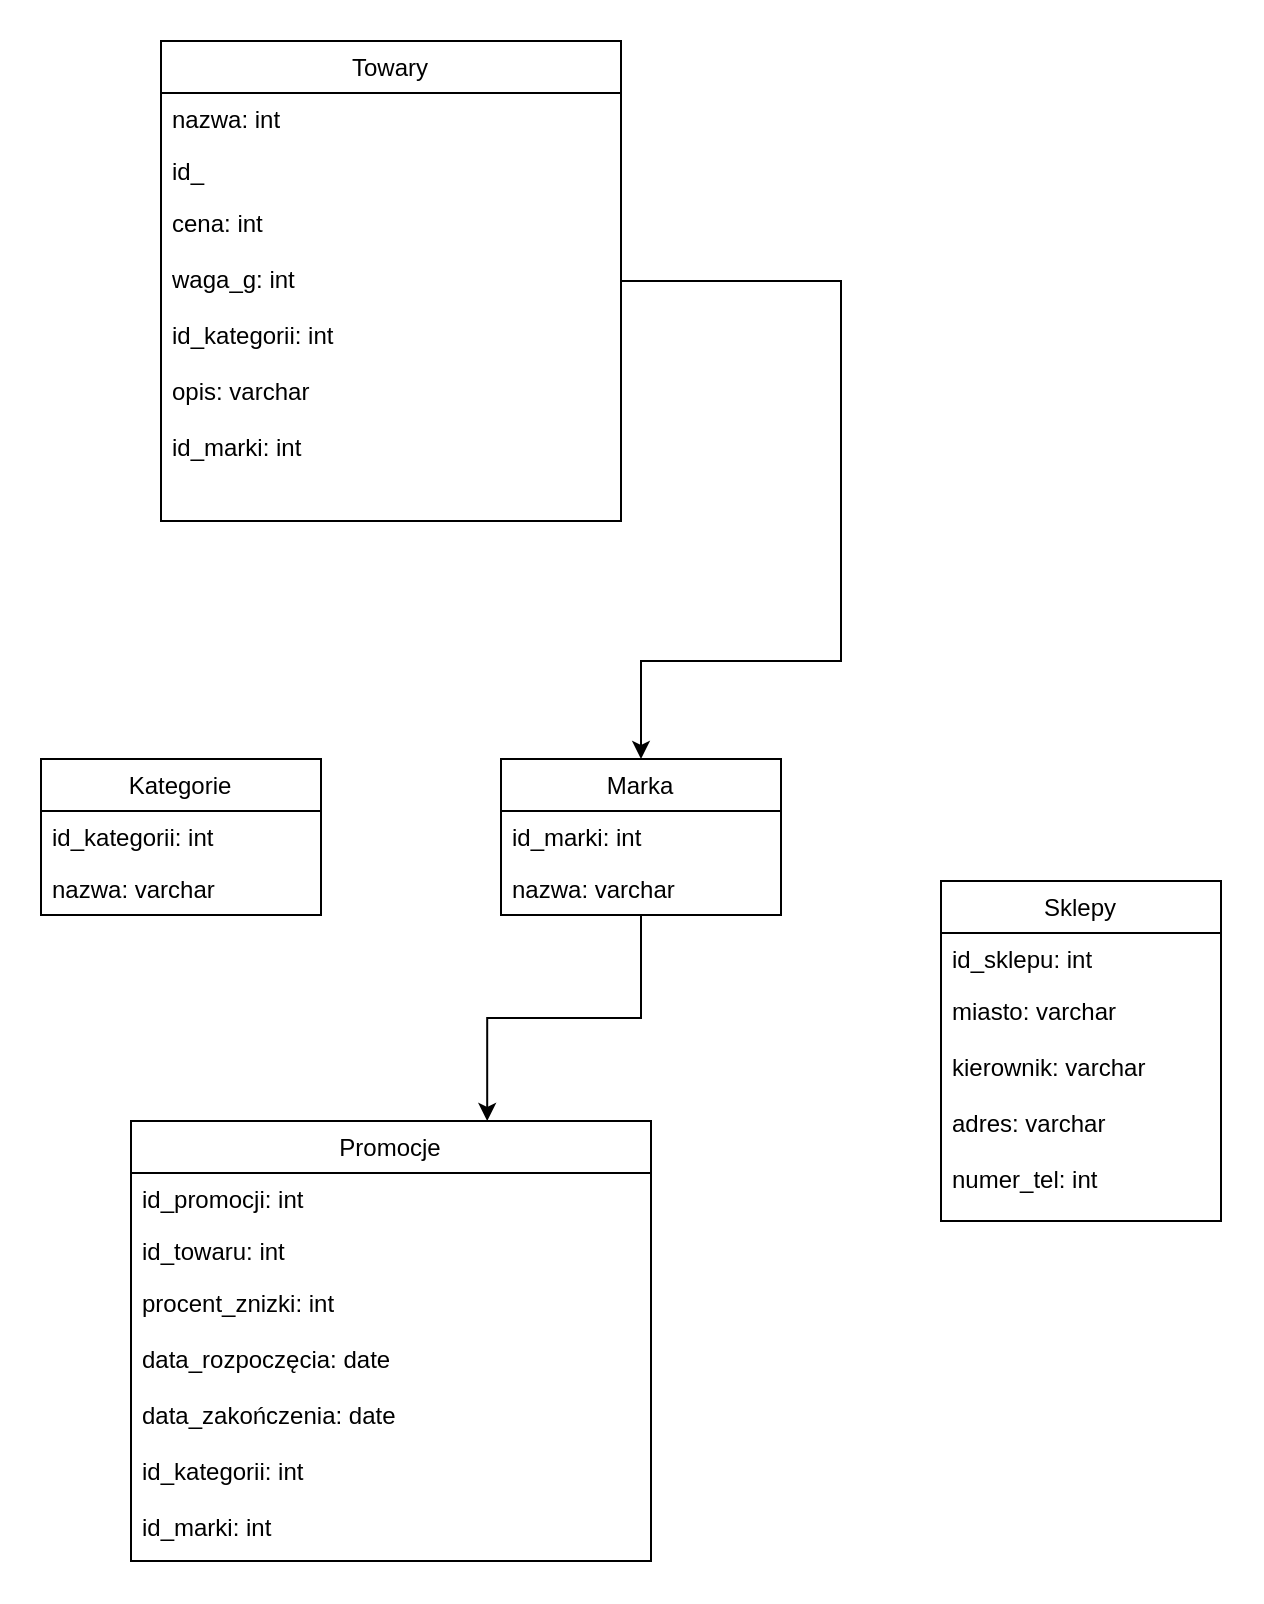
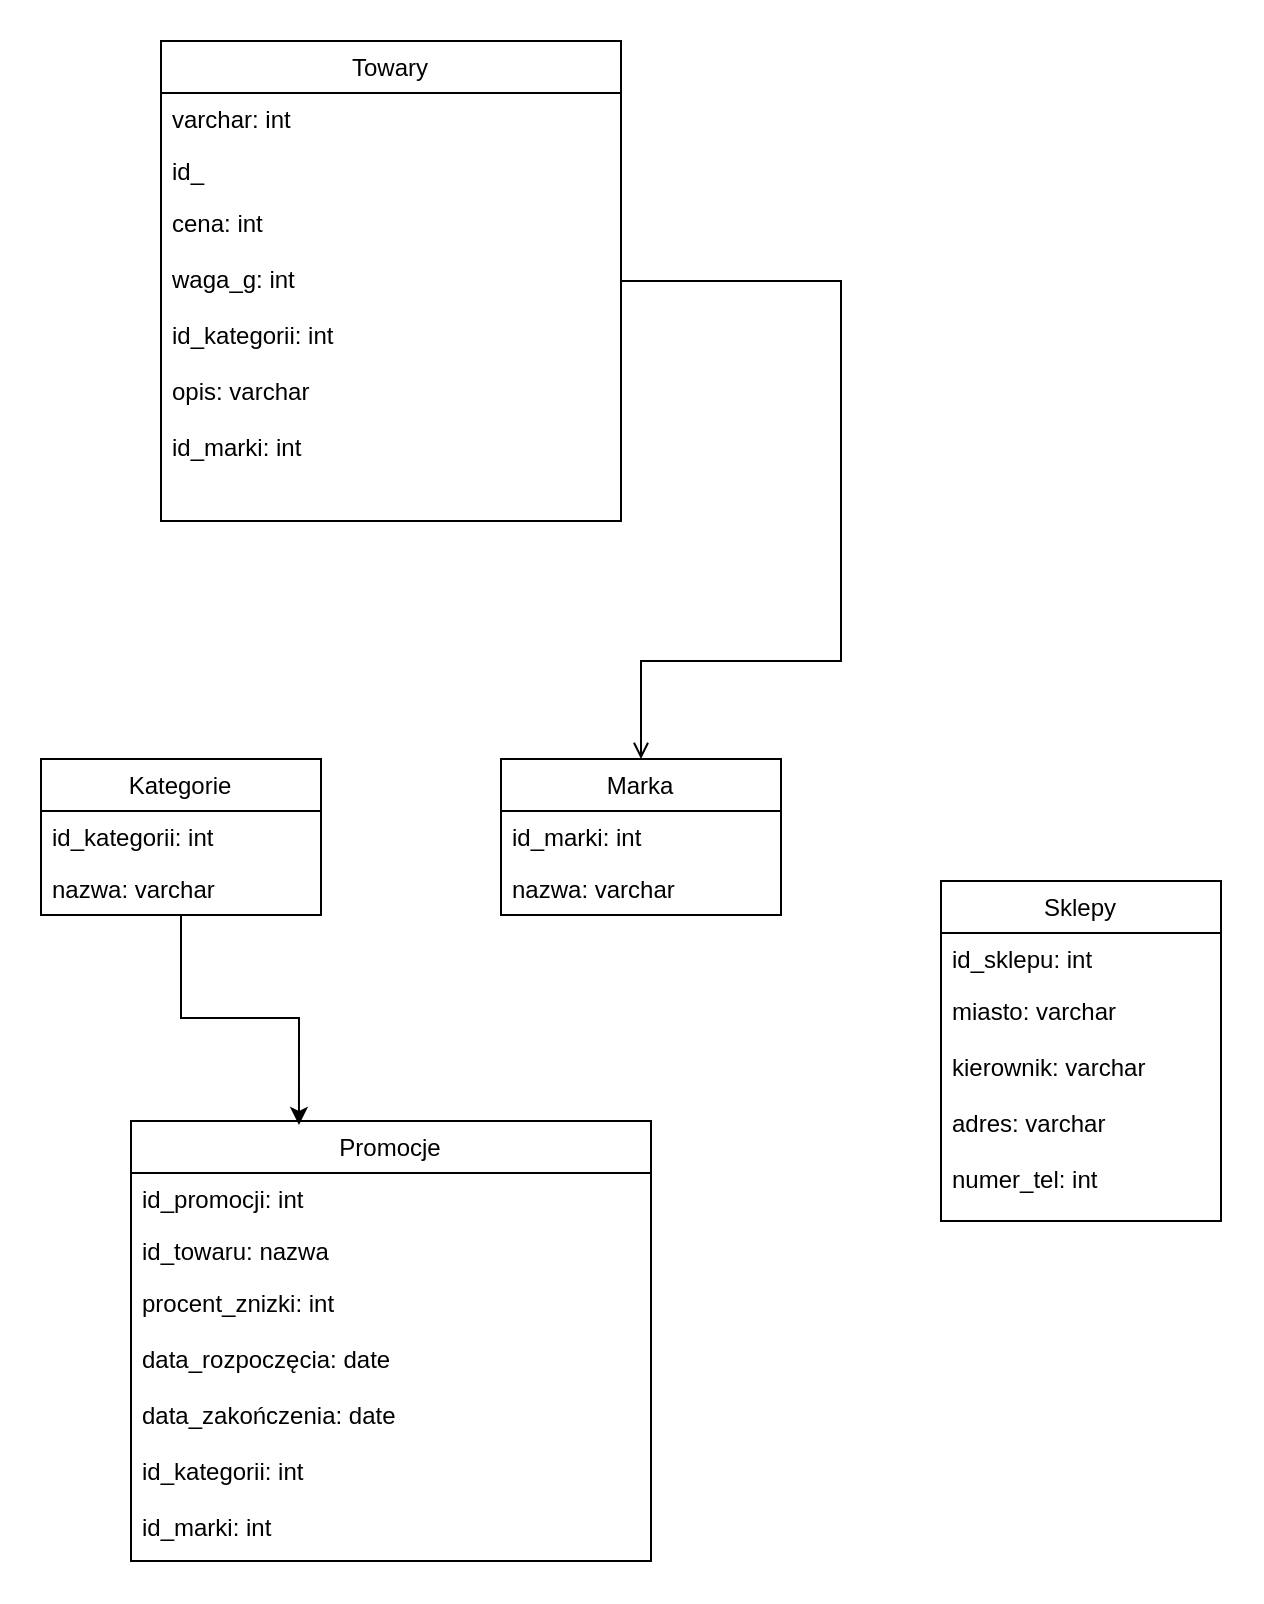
(230, 120) -> (243, 120)
(641, 744) -> (641, 746)
none -> (235, 1018)
(571, 1018) -> none
(224, 1252) -> (240, 1252)
